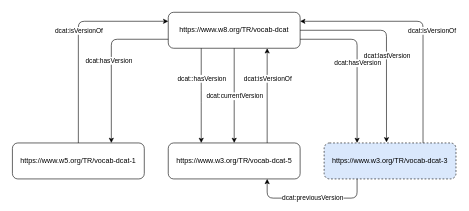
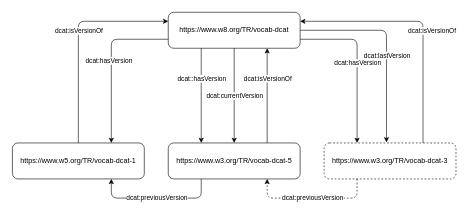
(390, 161) -> (390, 161)
(357, 194) -> (357, 194)
none -> (157, 198)
